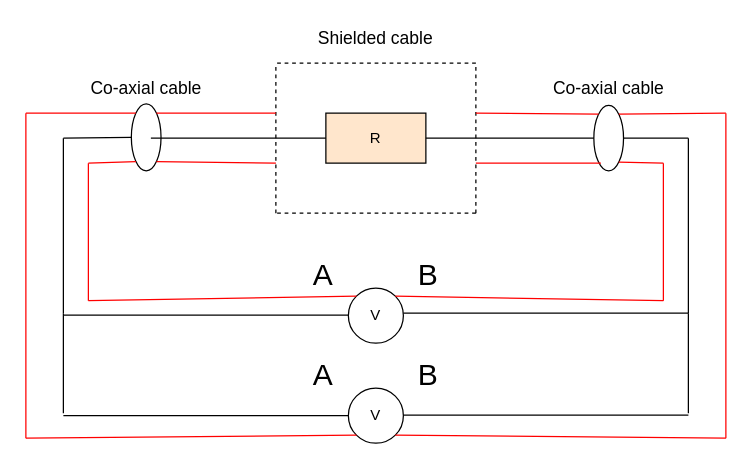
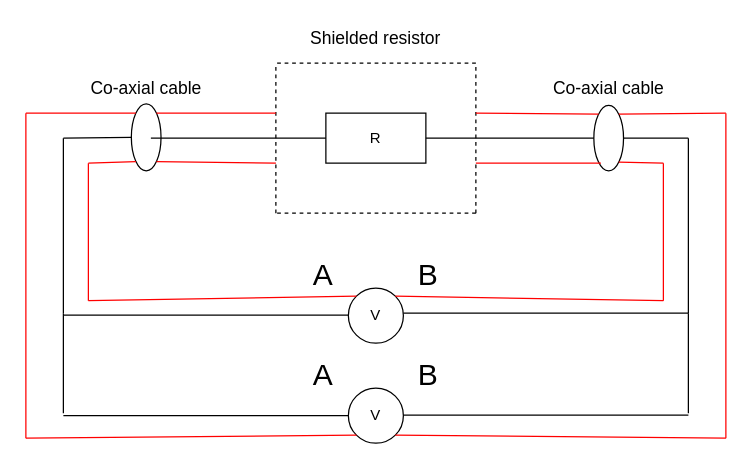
(376, 38) -> (376, 38)
(376, 138) -> (376, 138)
